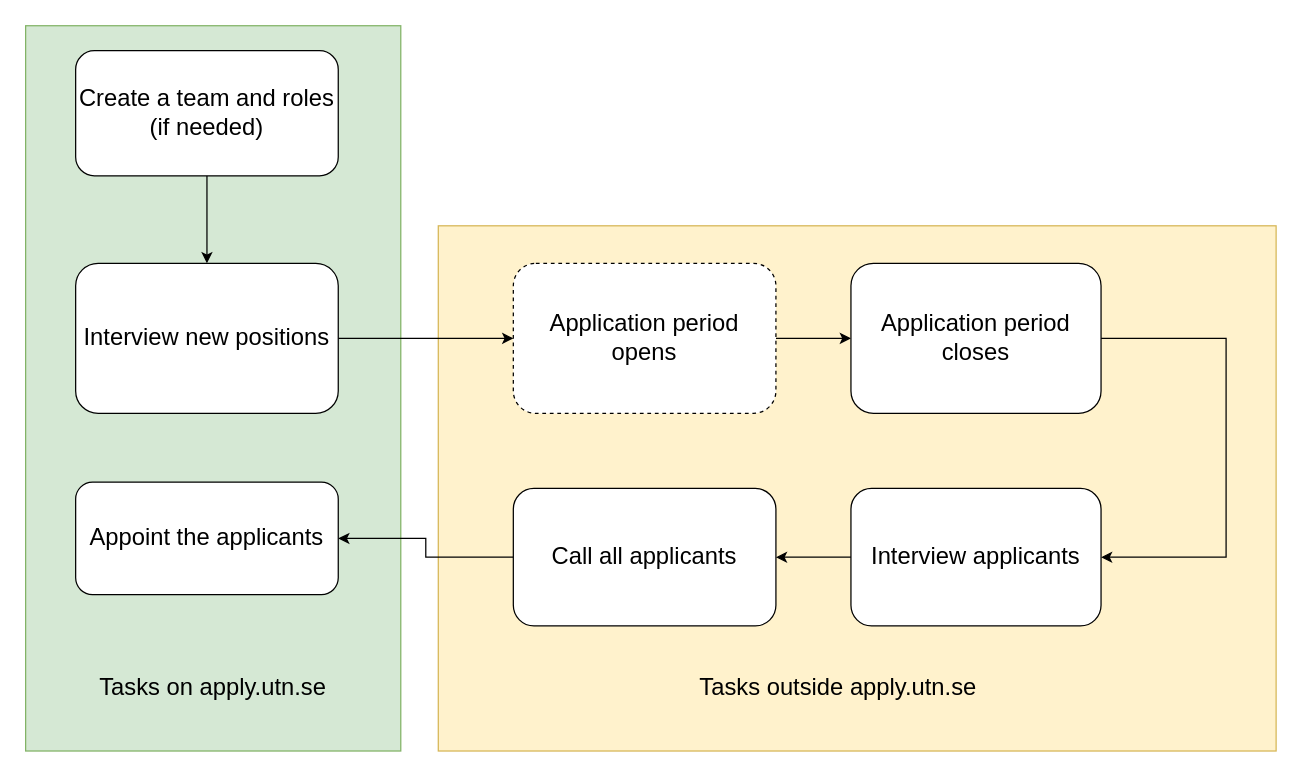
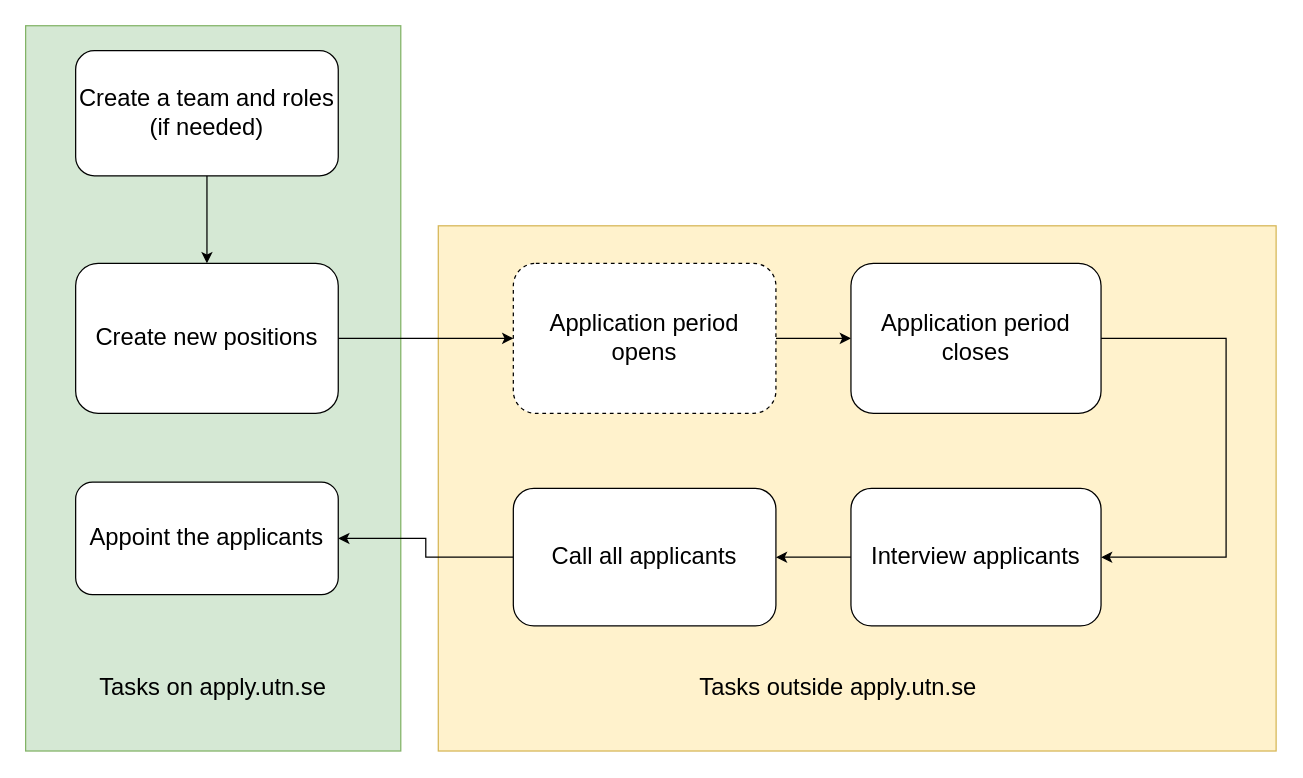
(207, 338) -> (207, 338)
